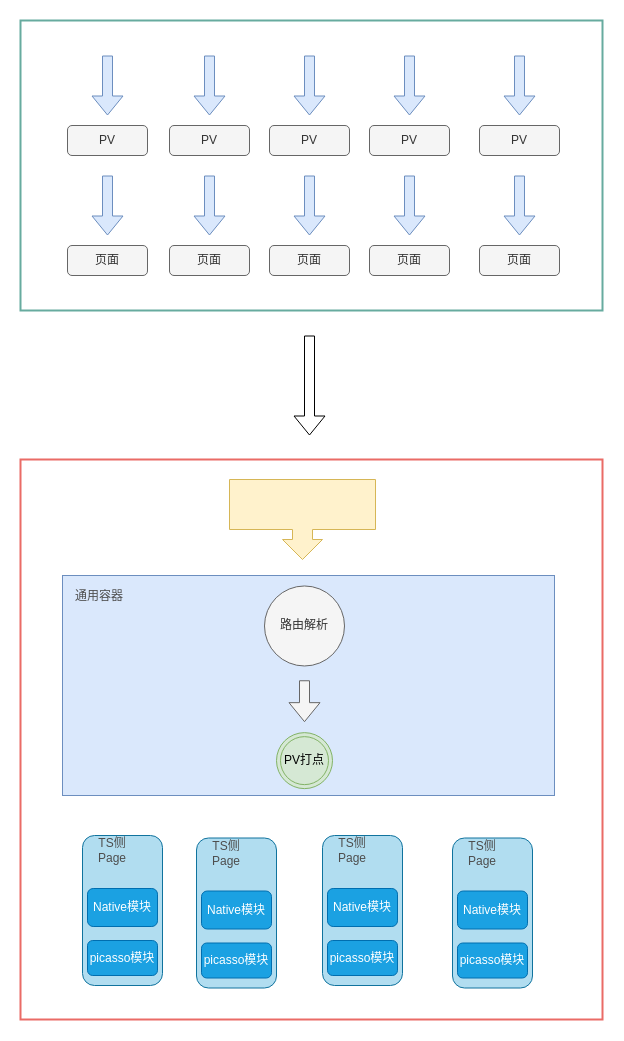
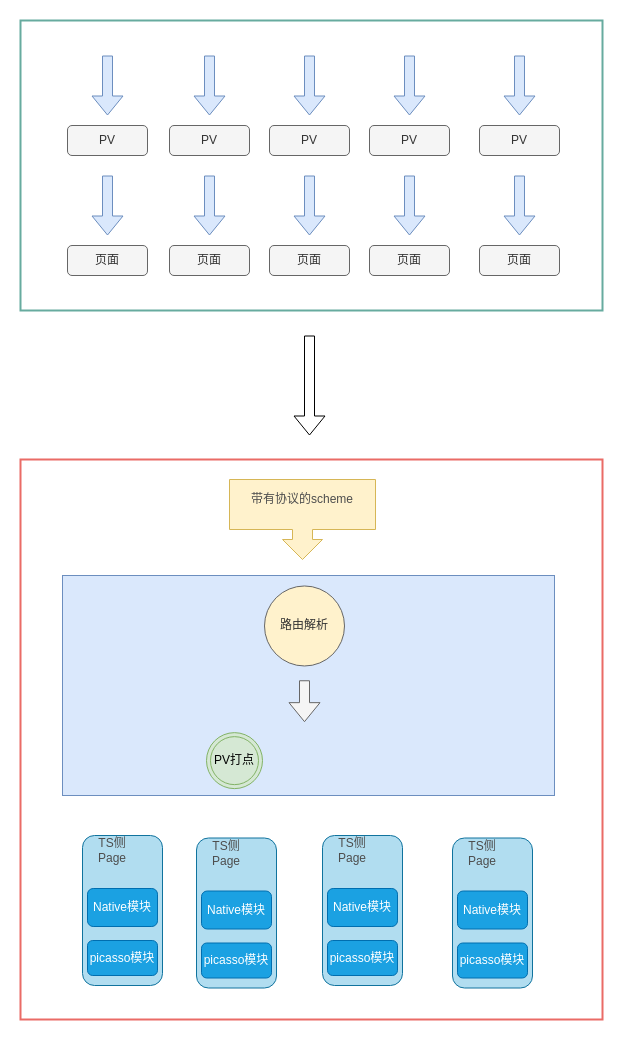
none -> (303, 500)
(100, 596) -> none
(305, 626) -> (305, 626)
(305, 761) -> (235, 761)
